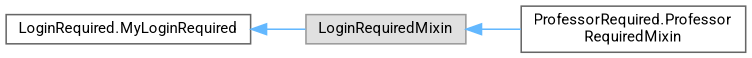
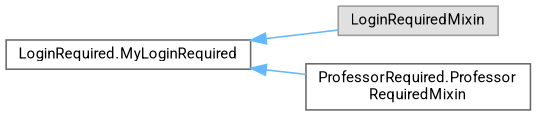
(501, 29) -> (286, 72)
